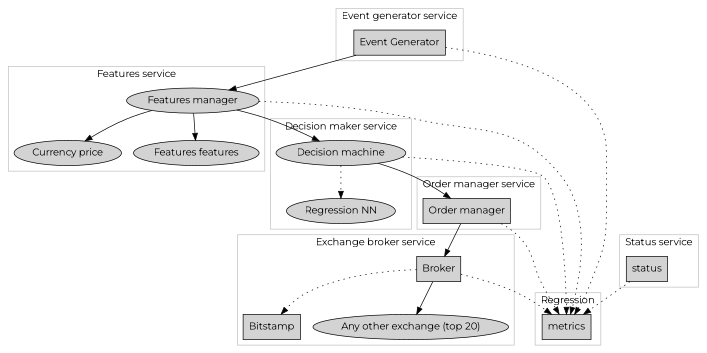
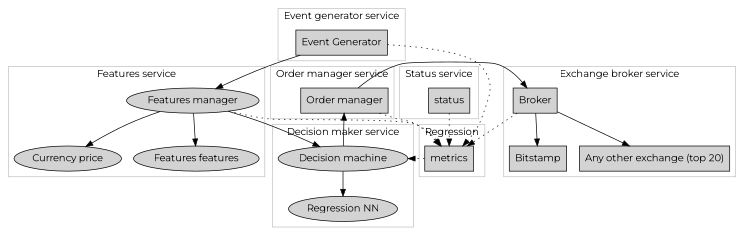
(533, 172) -> (420, 159)
(341, 178) -> (343, 180)
(348, 278) -> (536, 126)
(411, 327) -> (655, 159)
